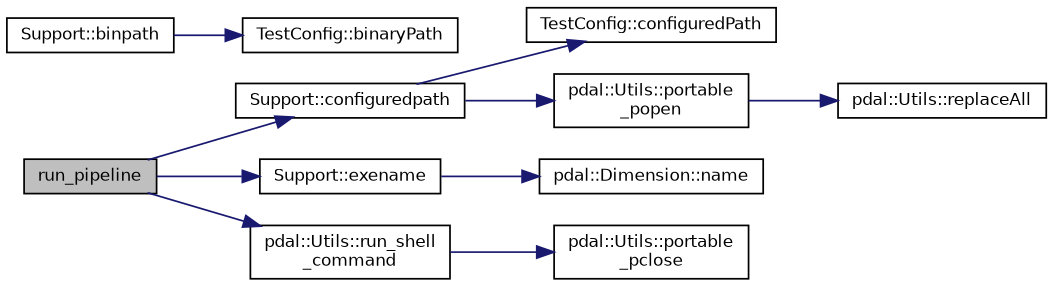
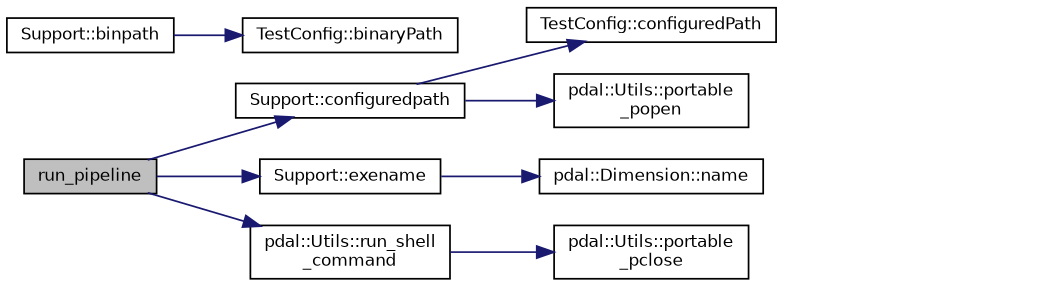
(942, 101) -> none
